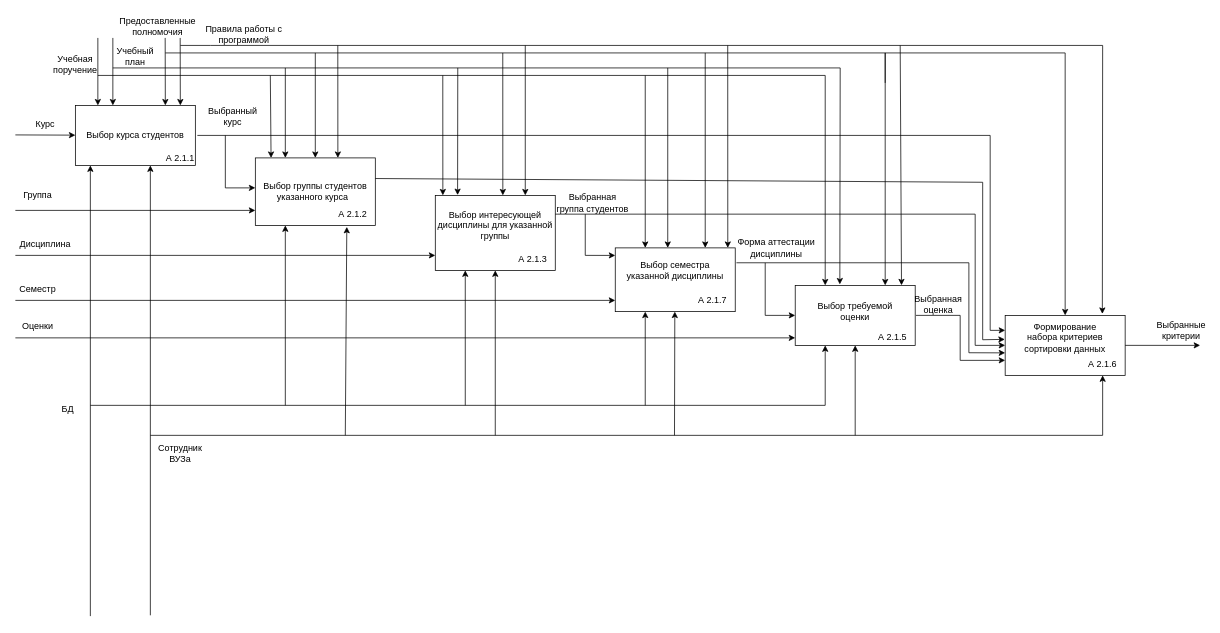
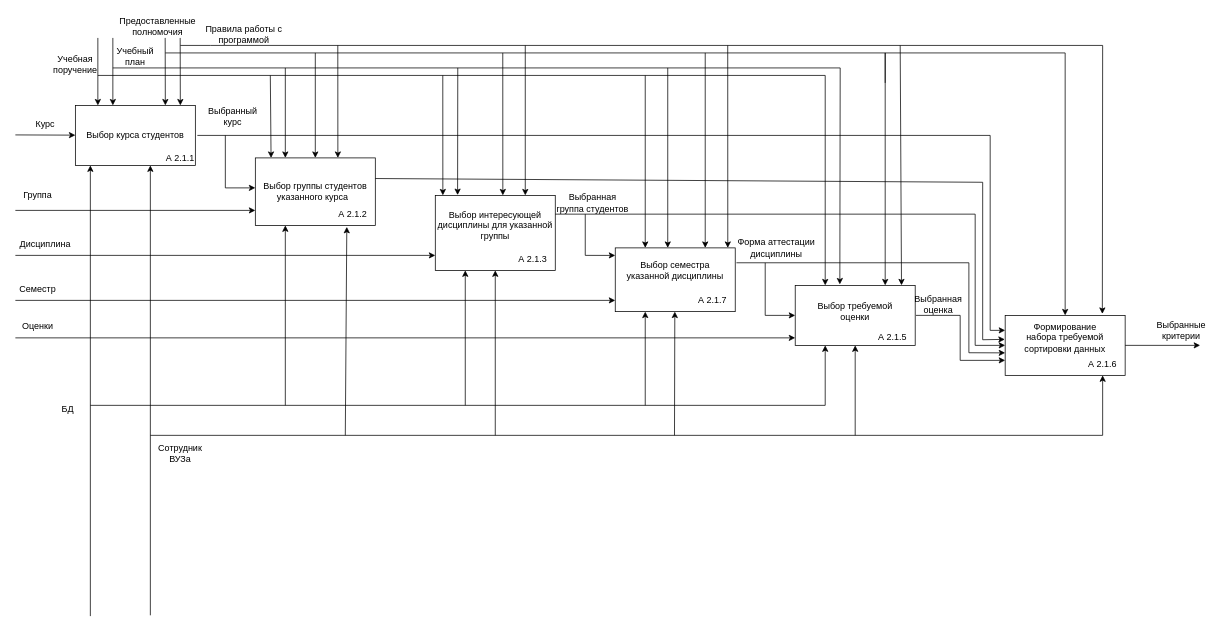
(1065, 338) -> (1065, 338)
